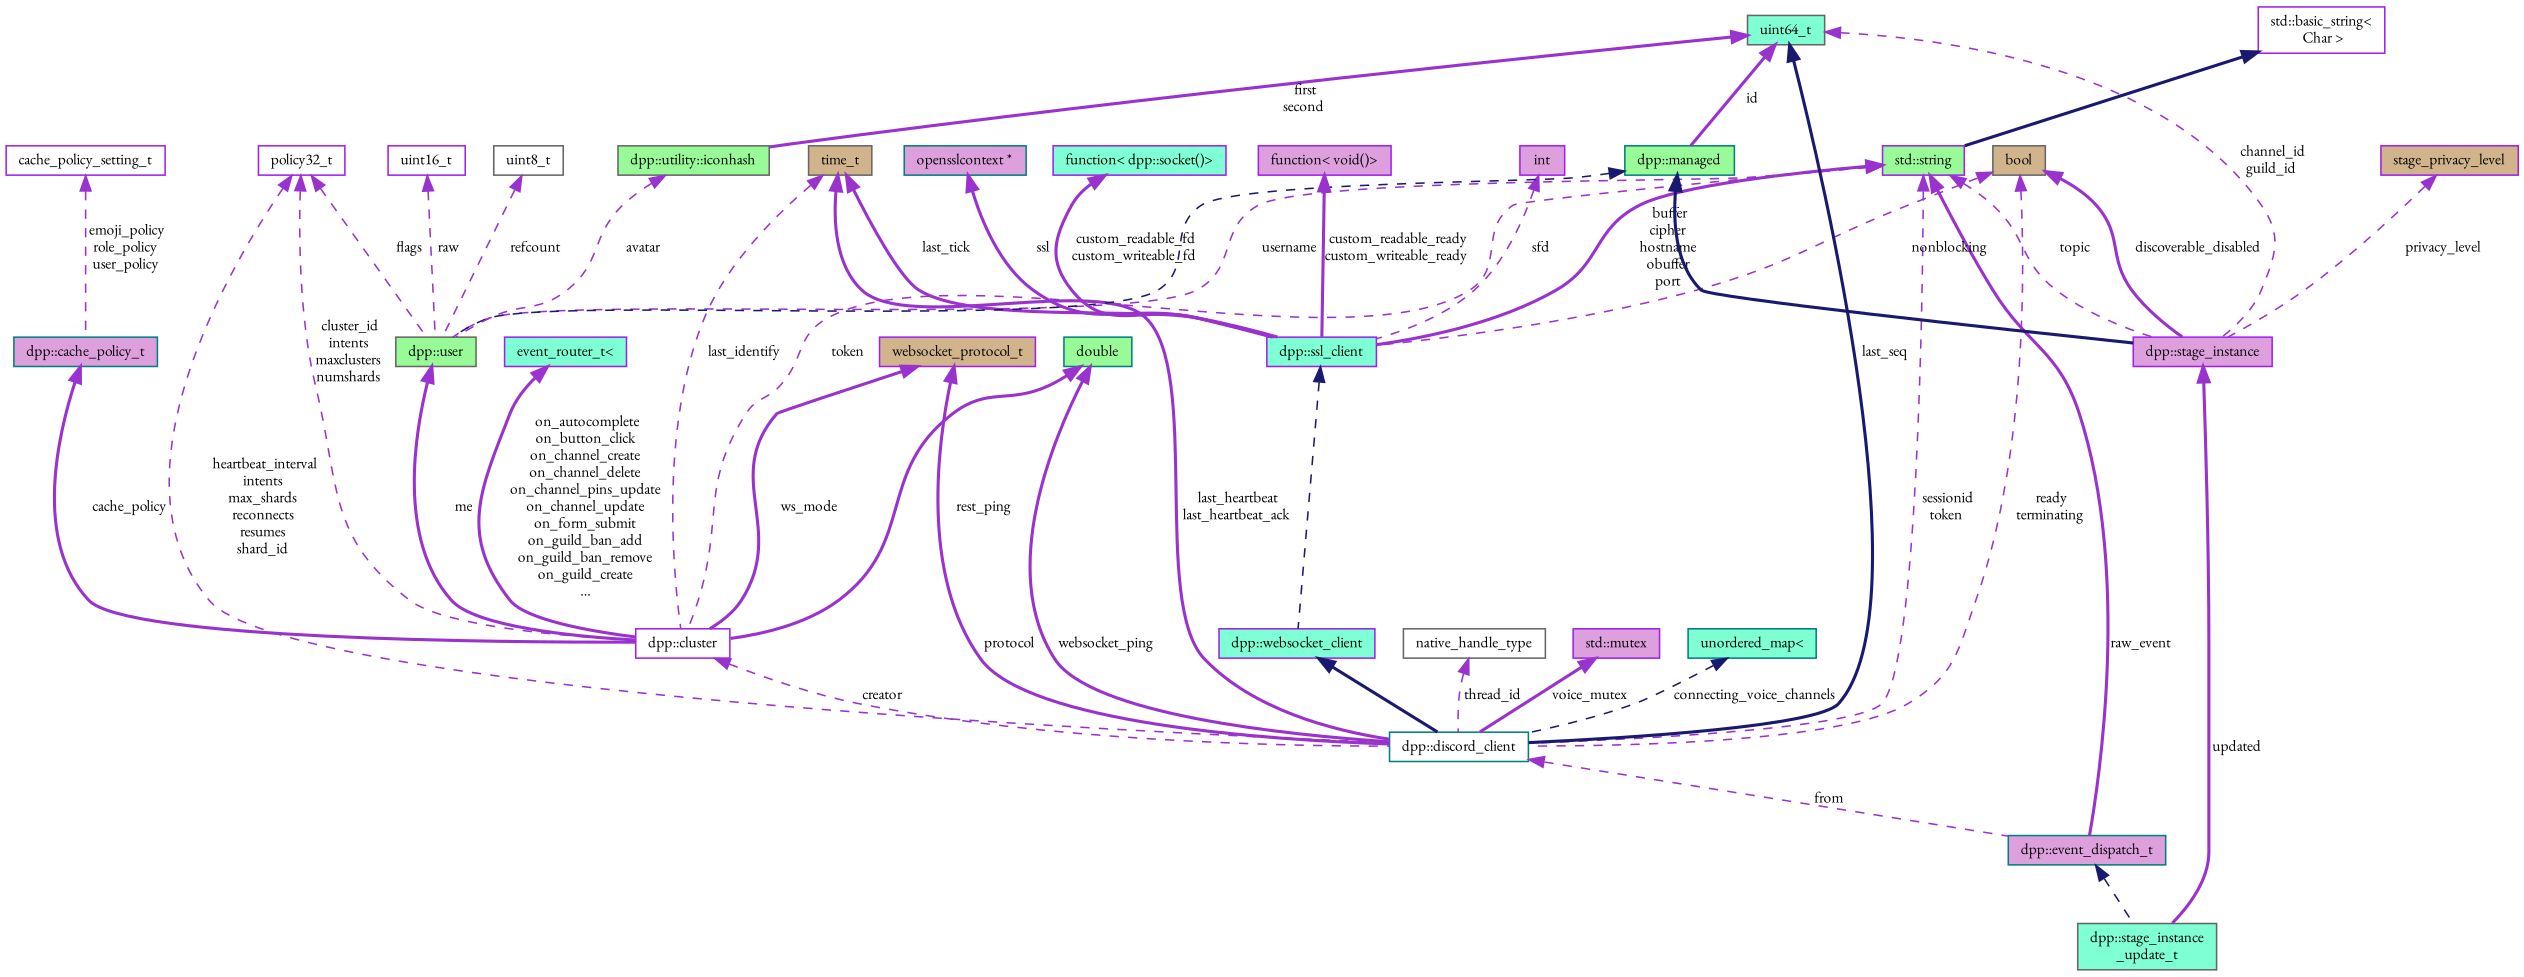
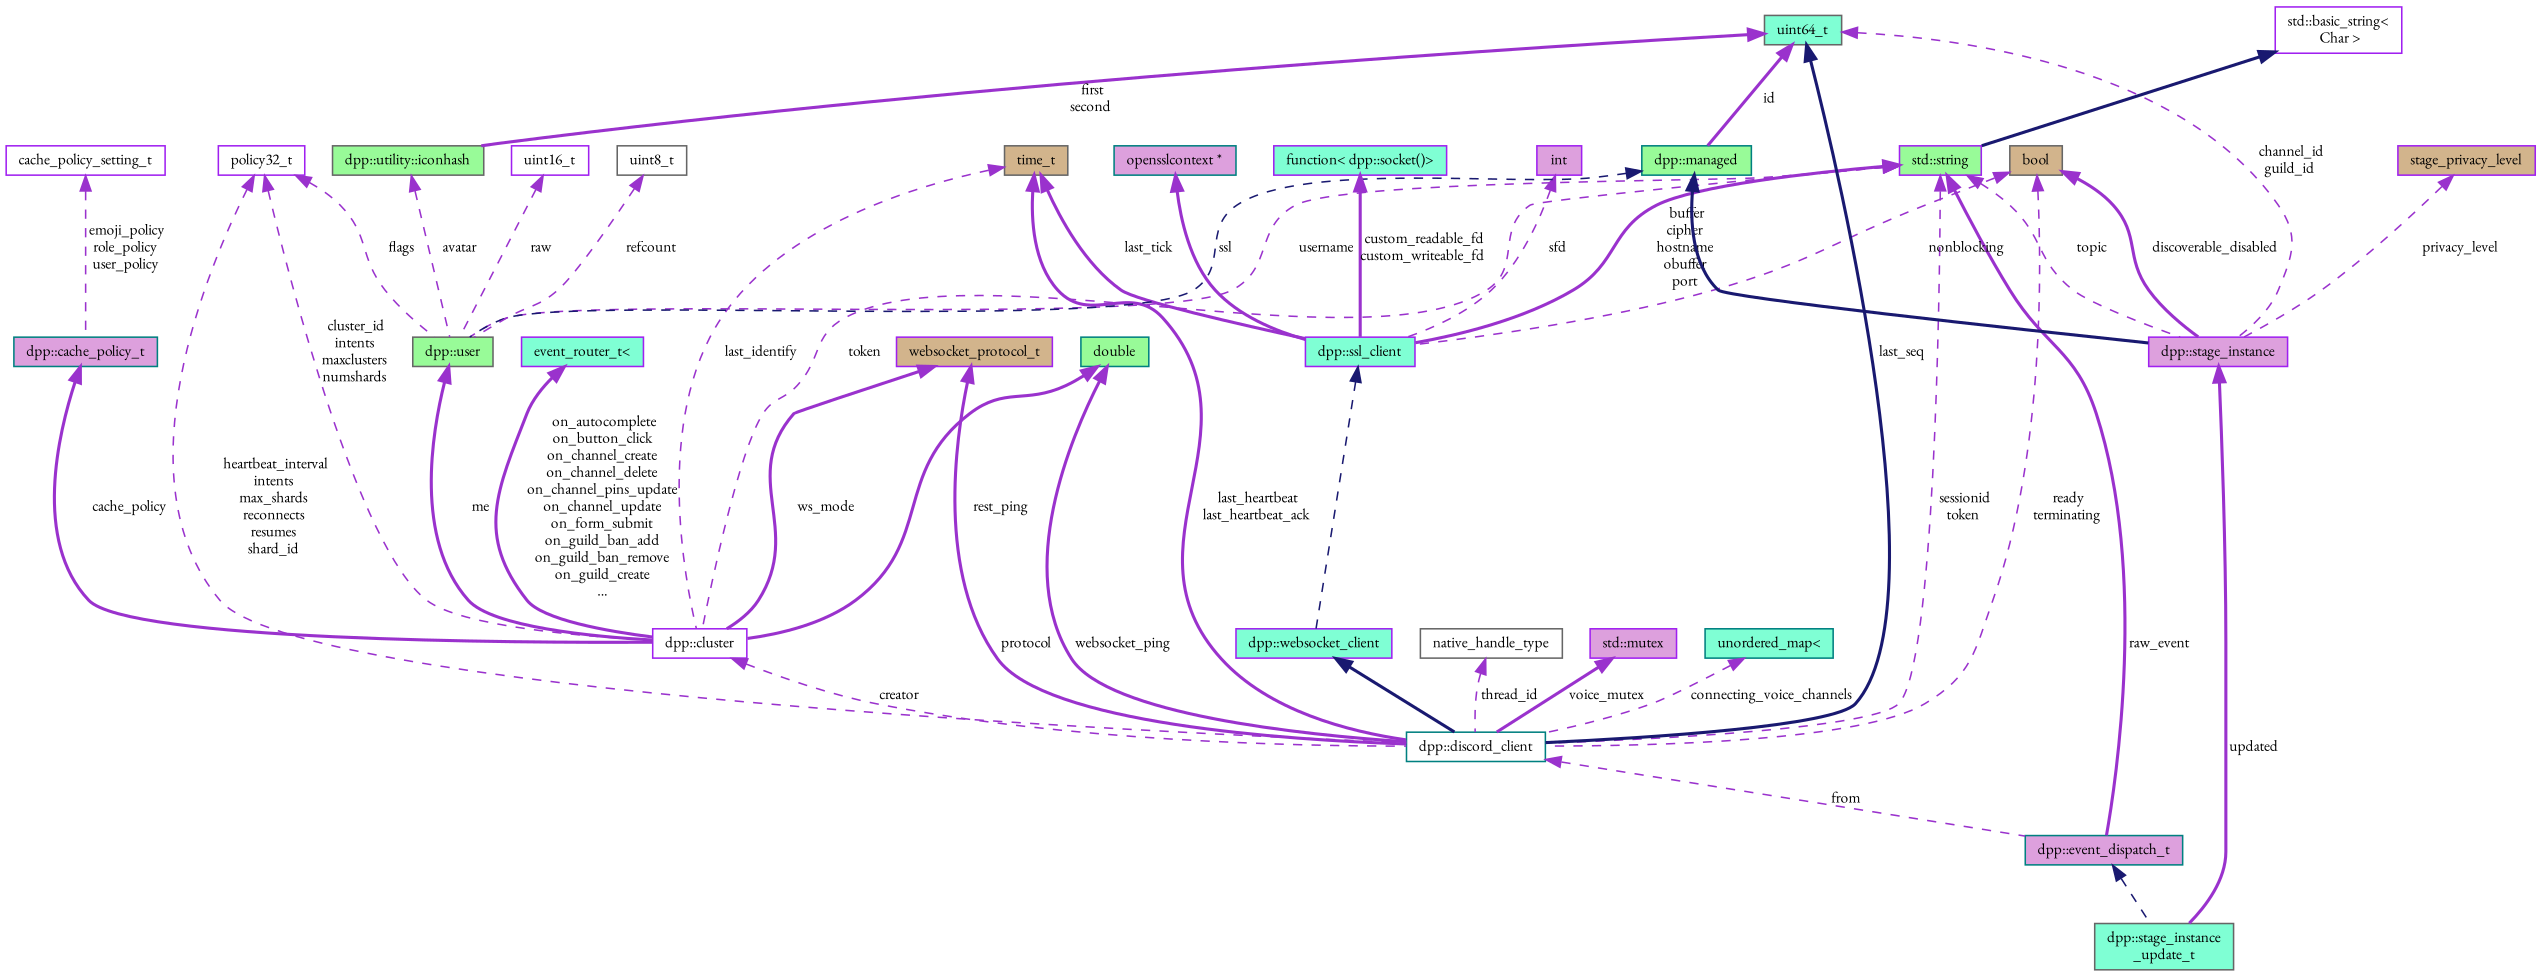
(1325, 160) -> none
(1624, 707) -> (1641, 707)
